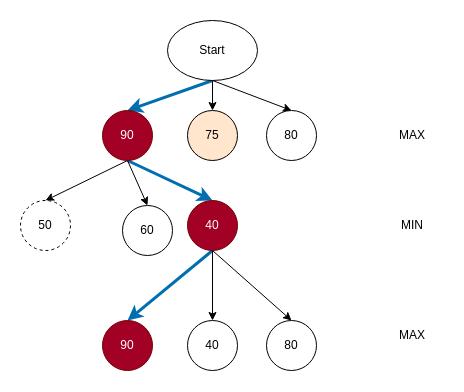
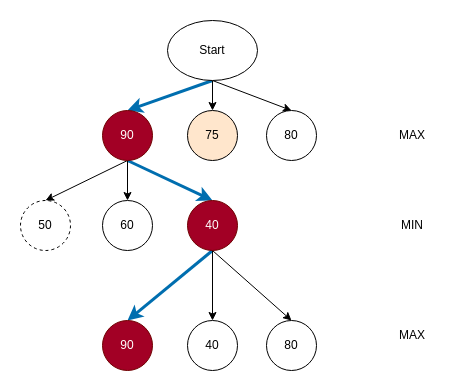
(148, 231) -> (128, 226)
